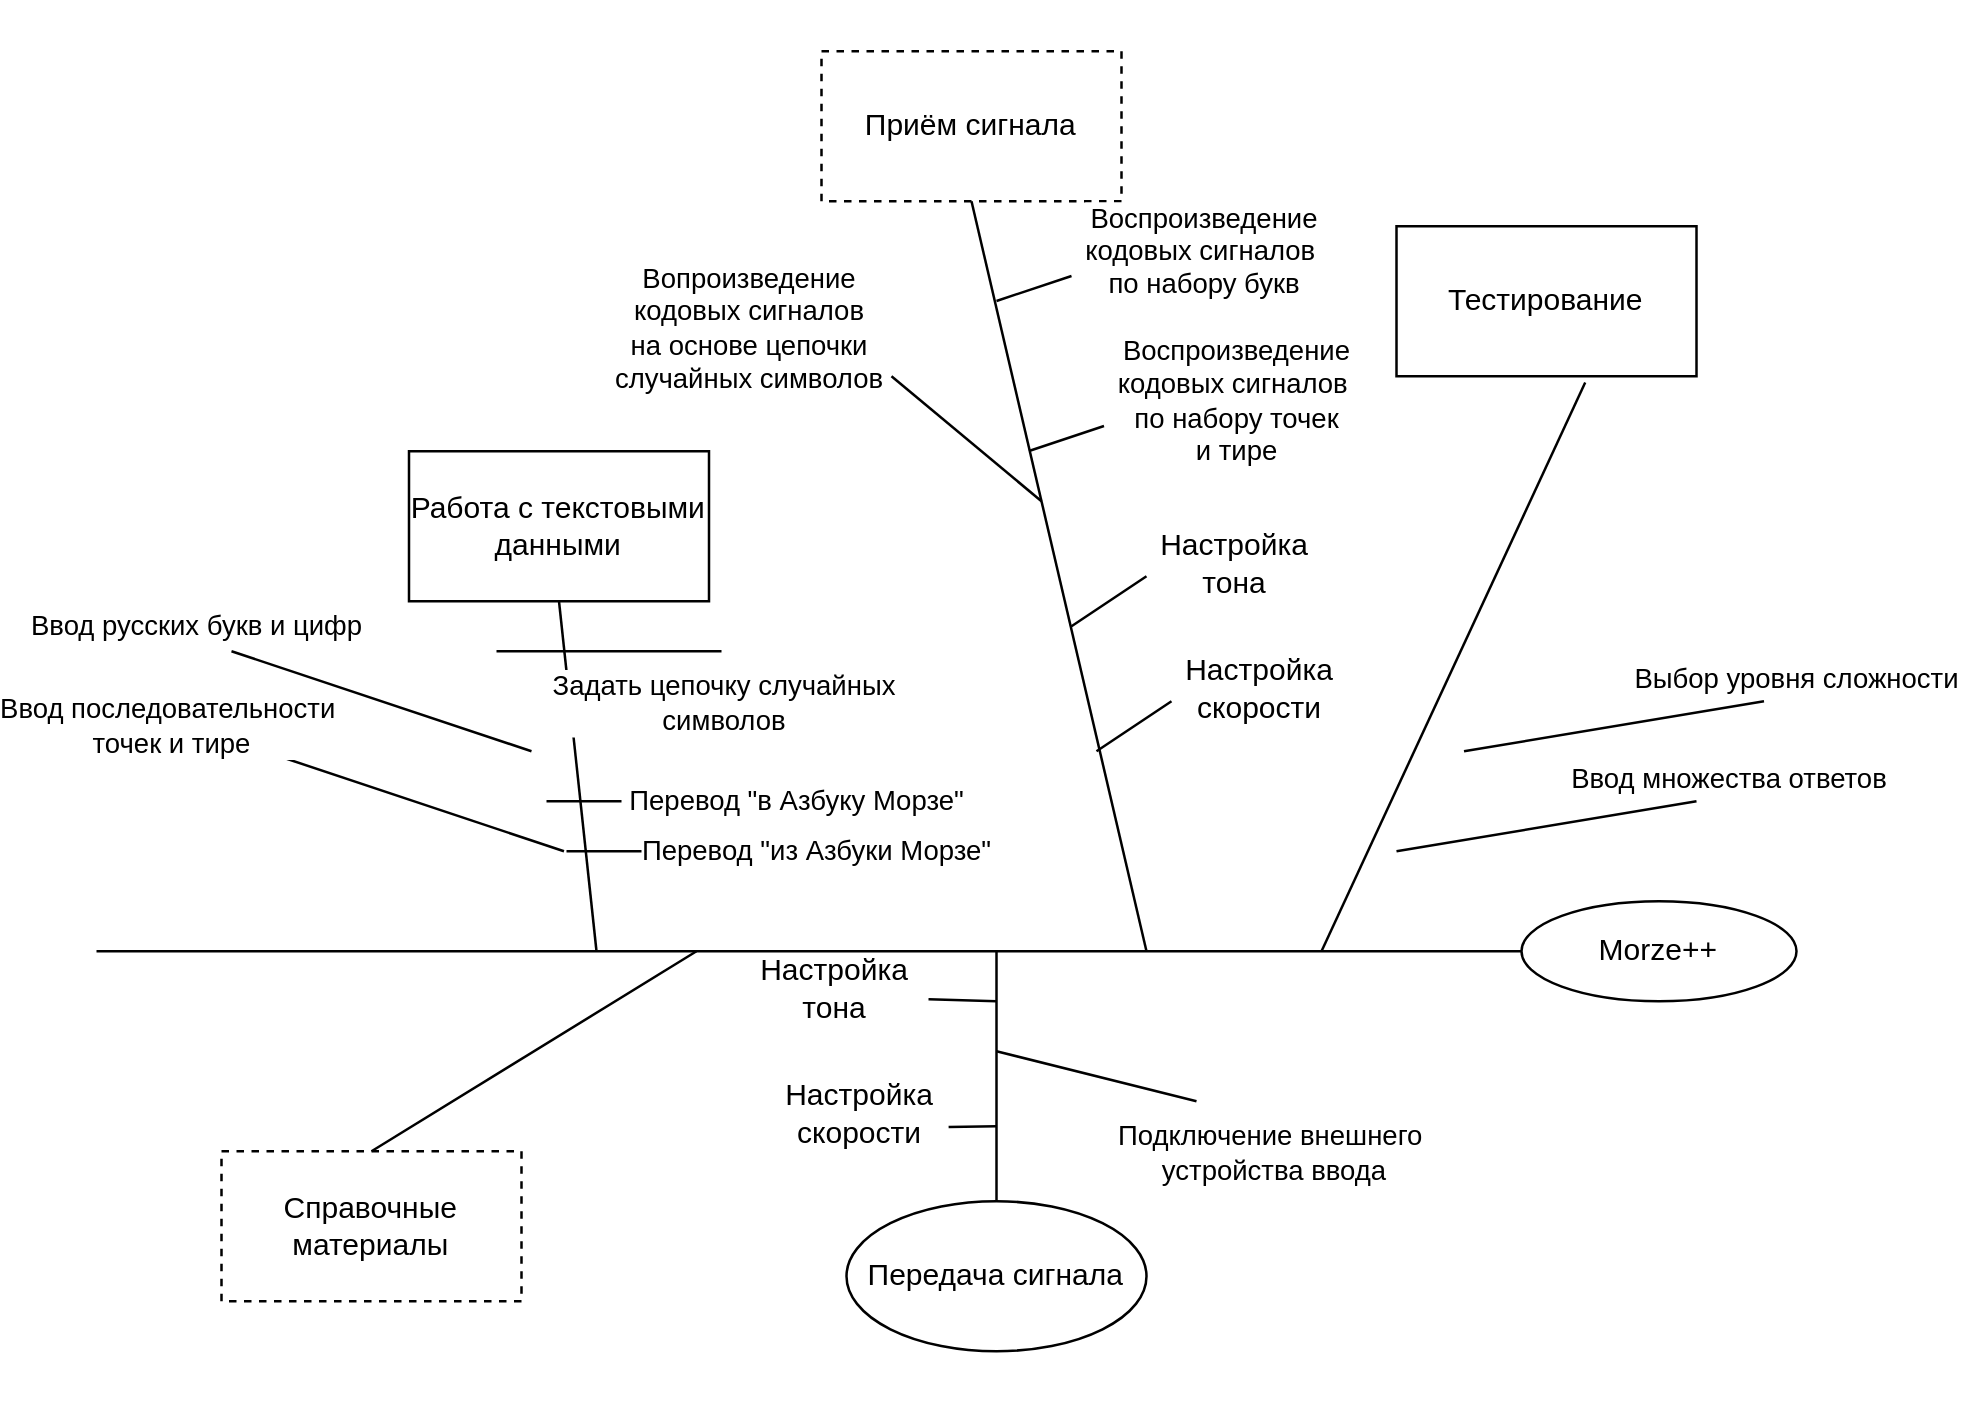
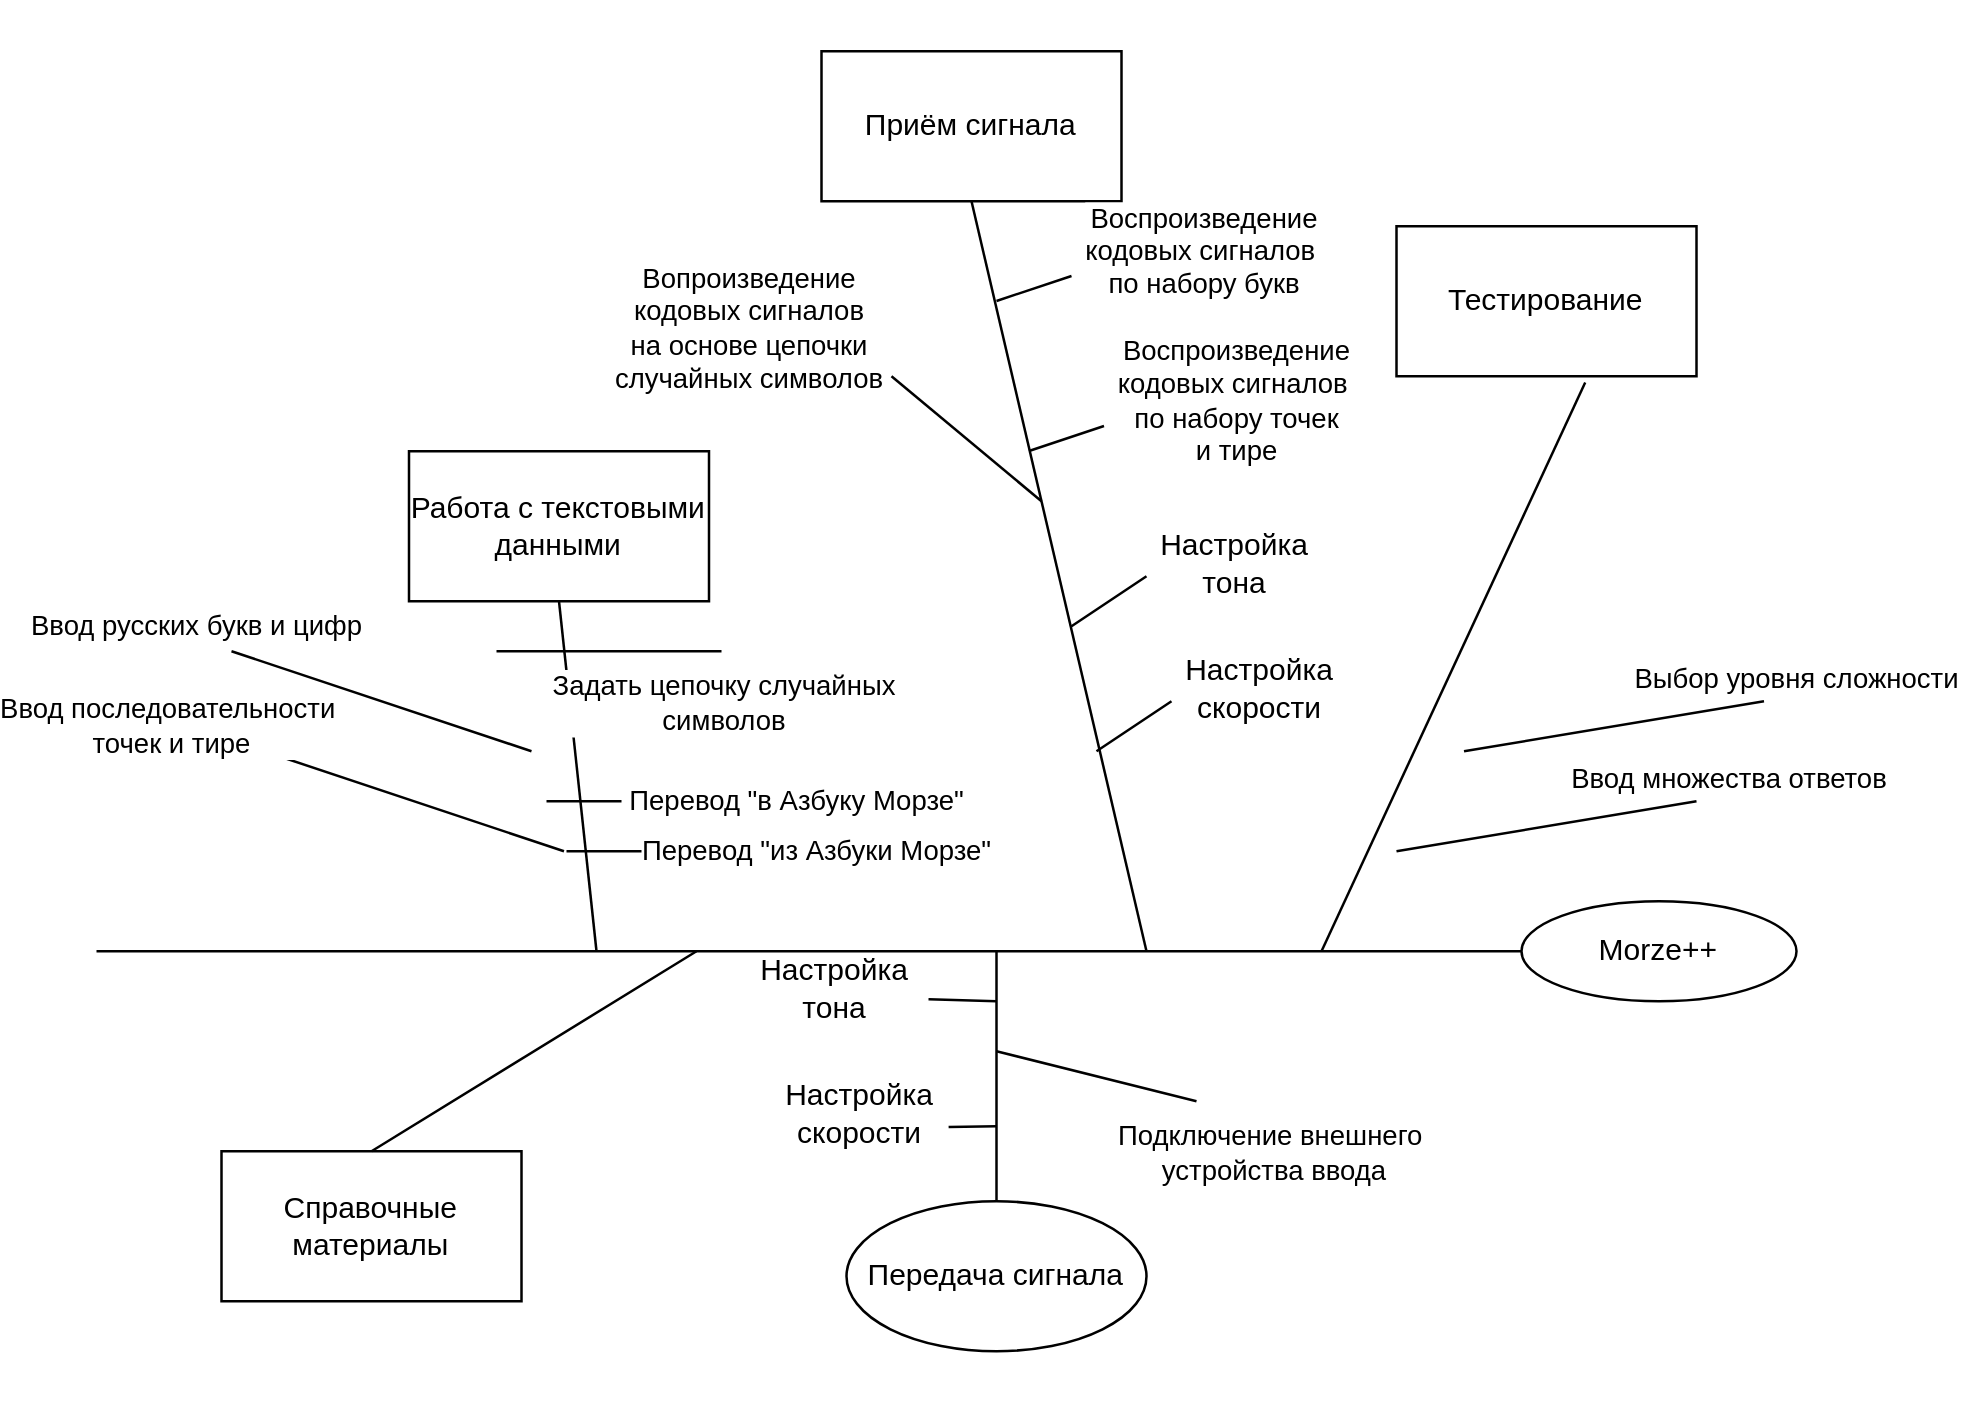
(971, 126) -> (971, 126)
(371, 1226) -> (371, 1226)
